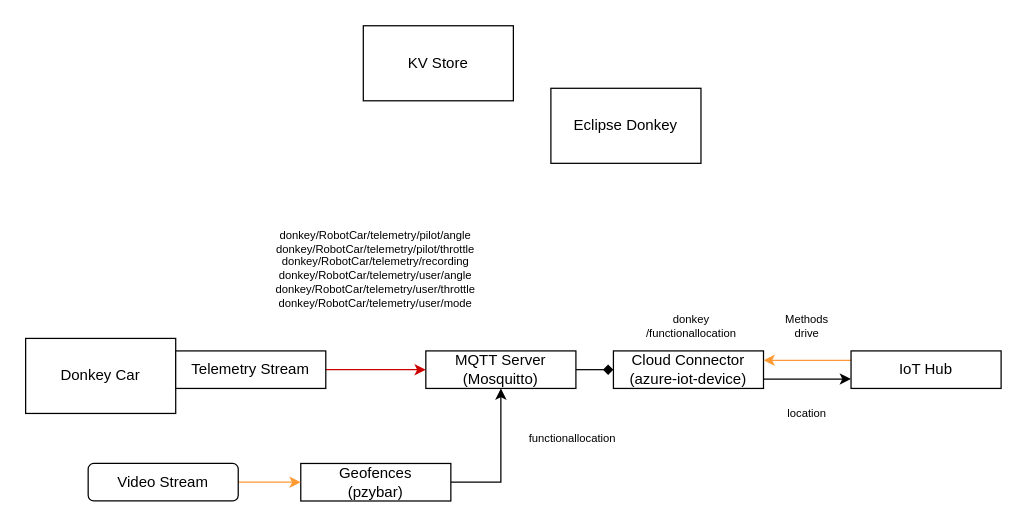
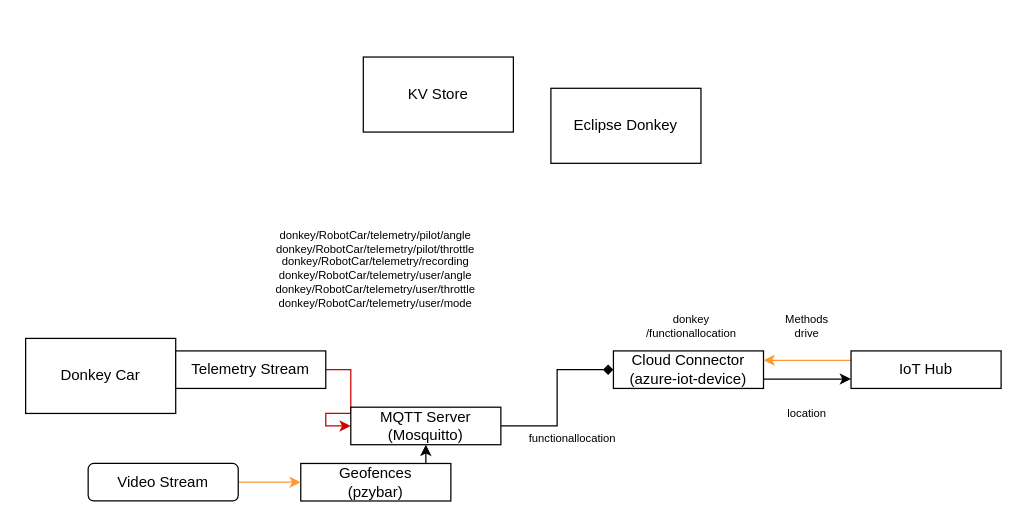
(438, 63) -> (438, 94)
(501, 369) -> (426, 426)
